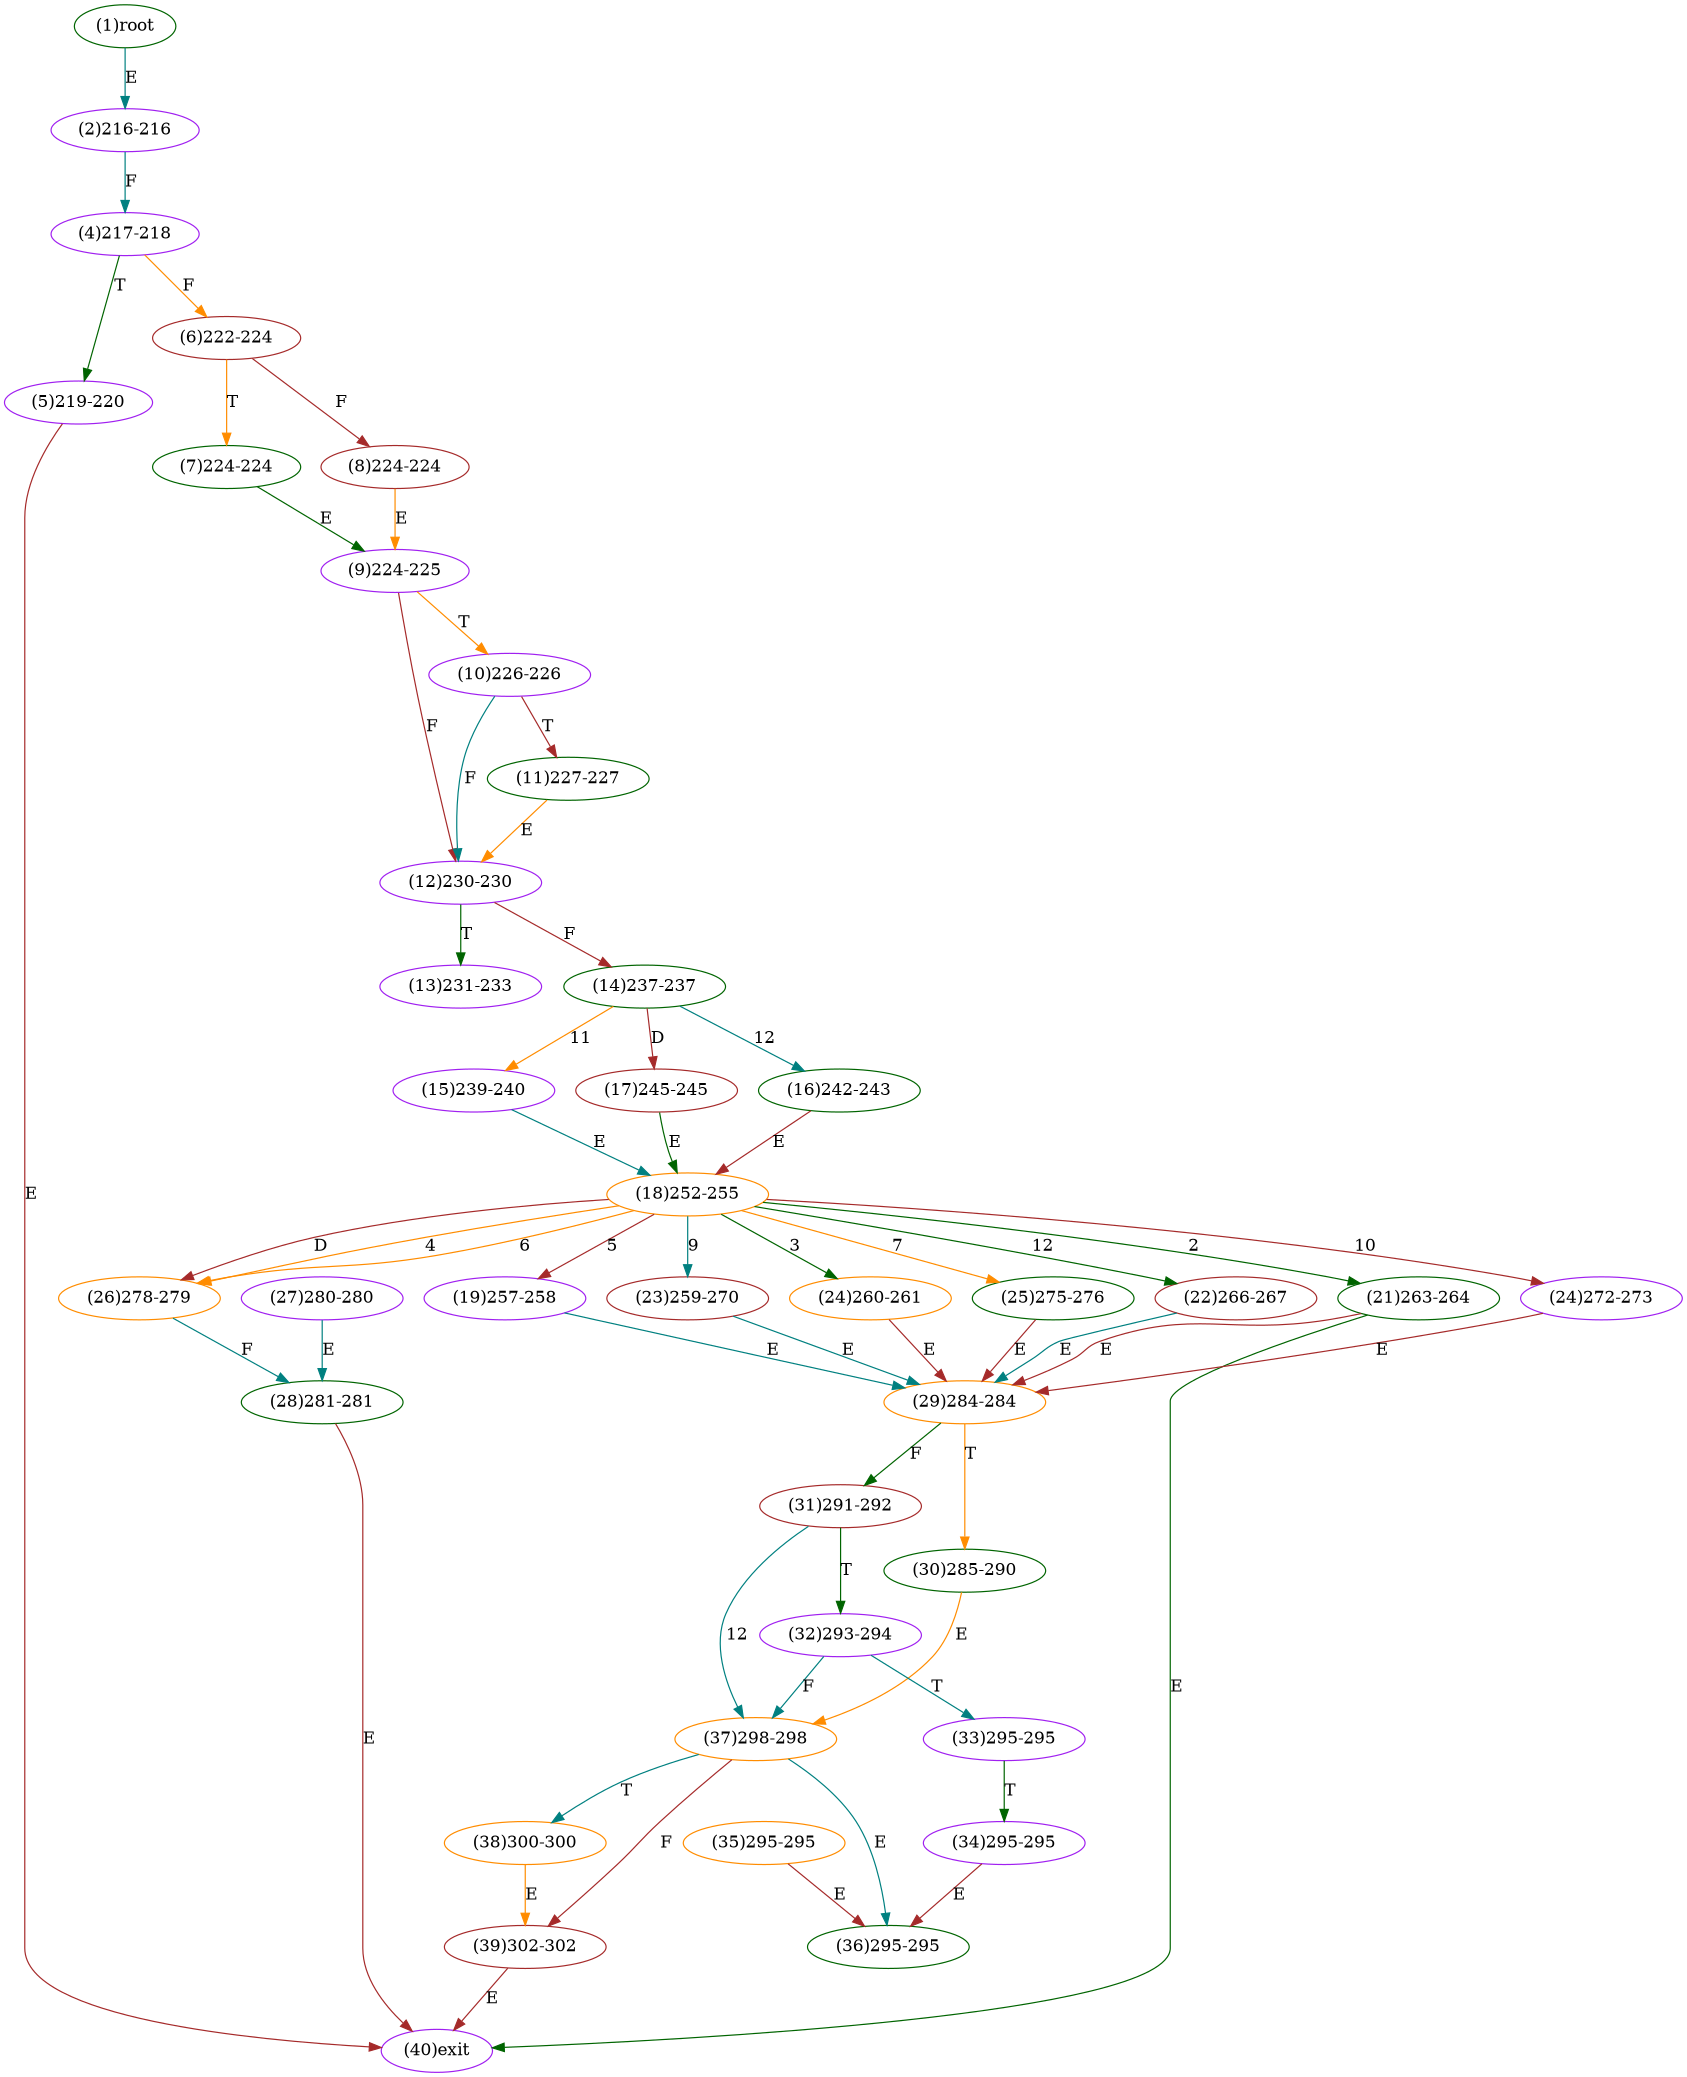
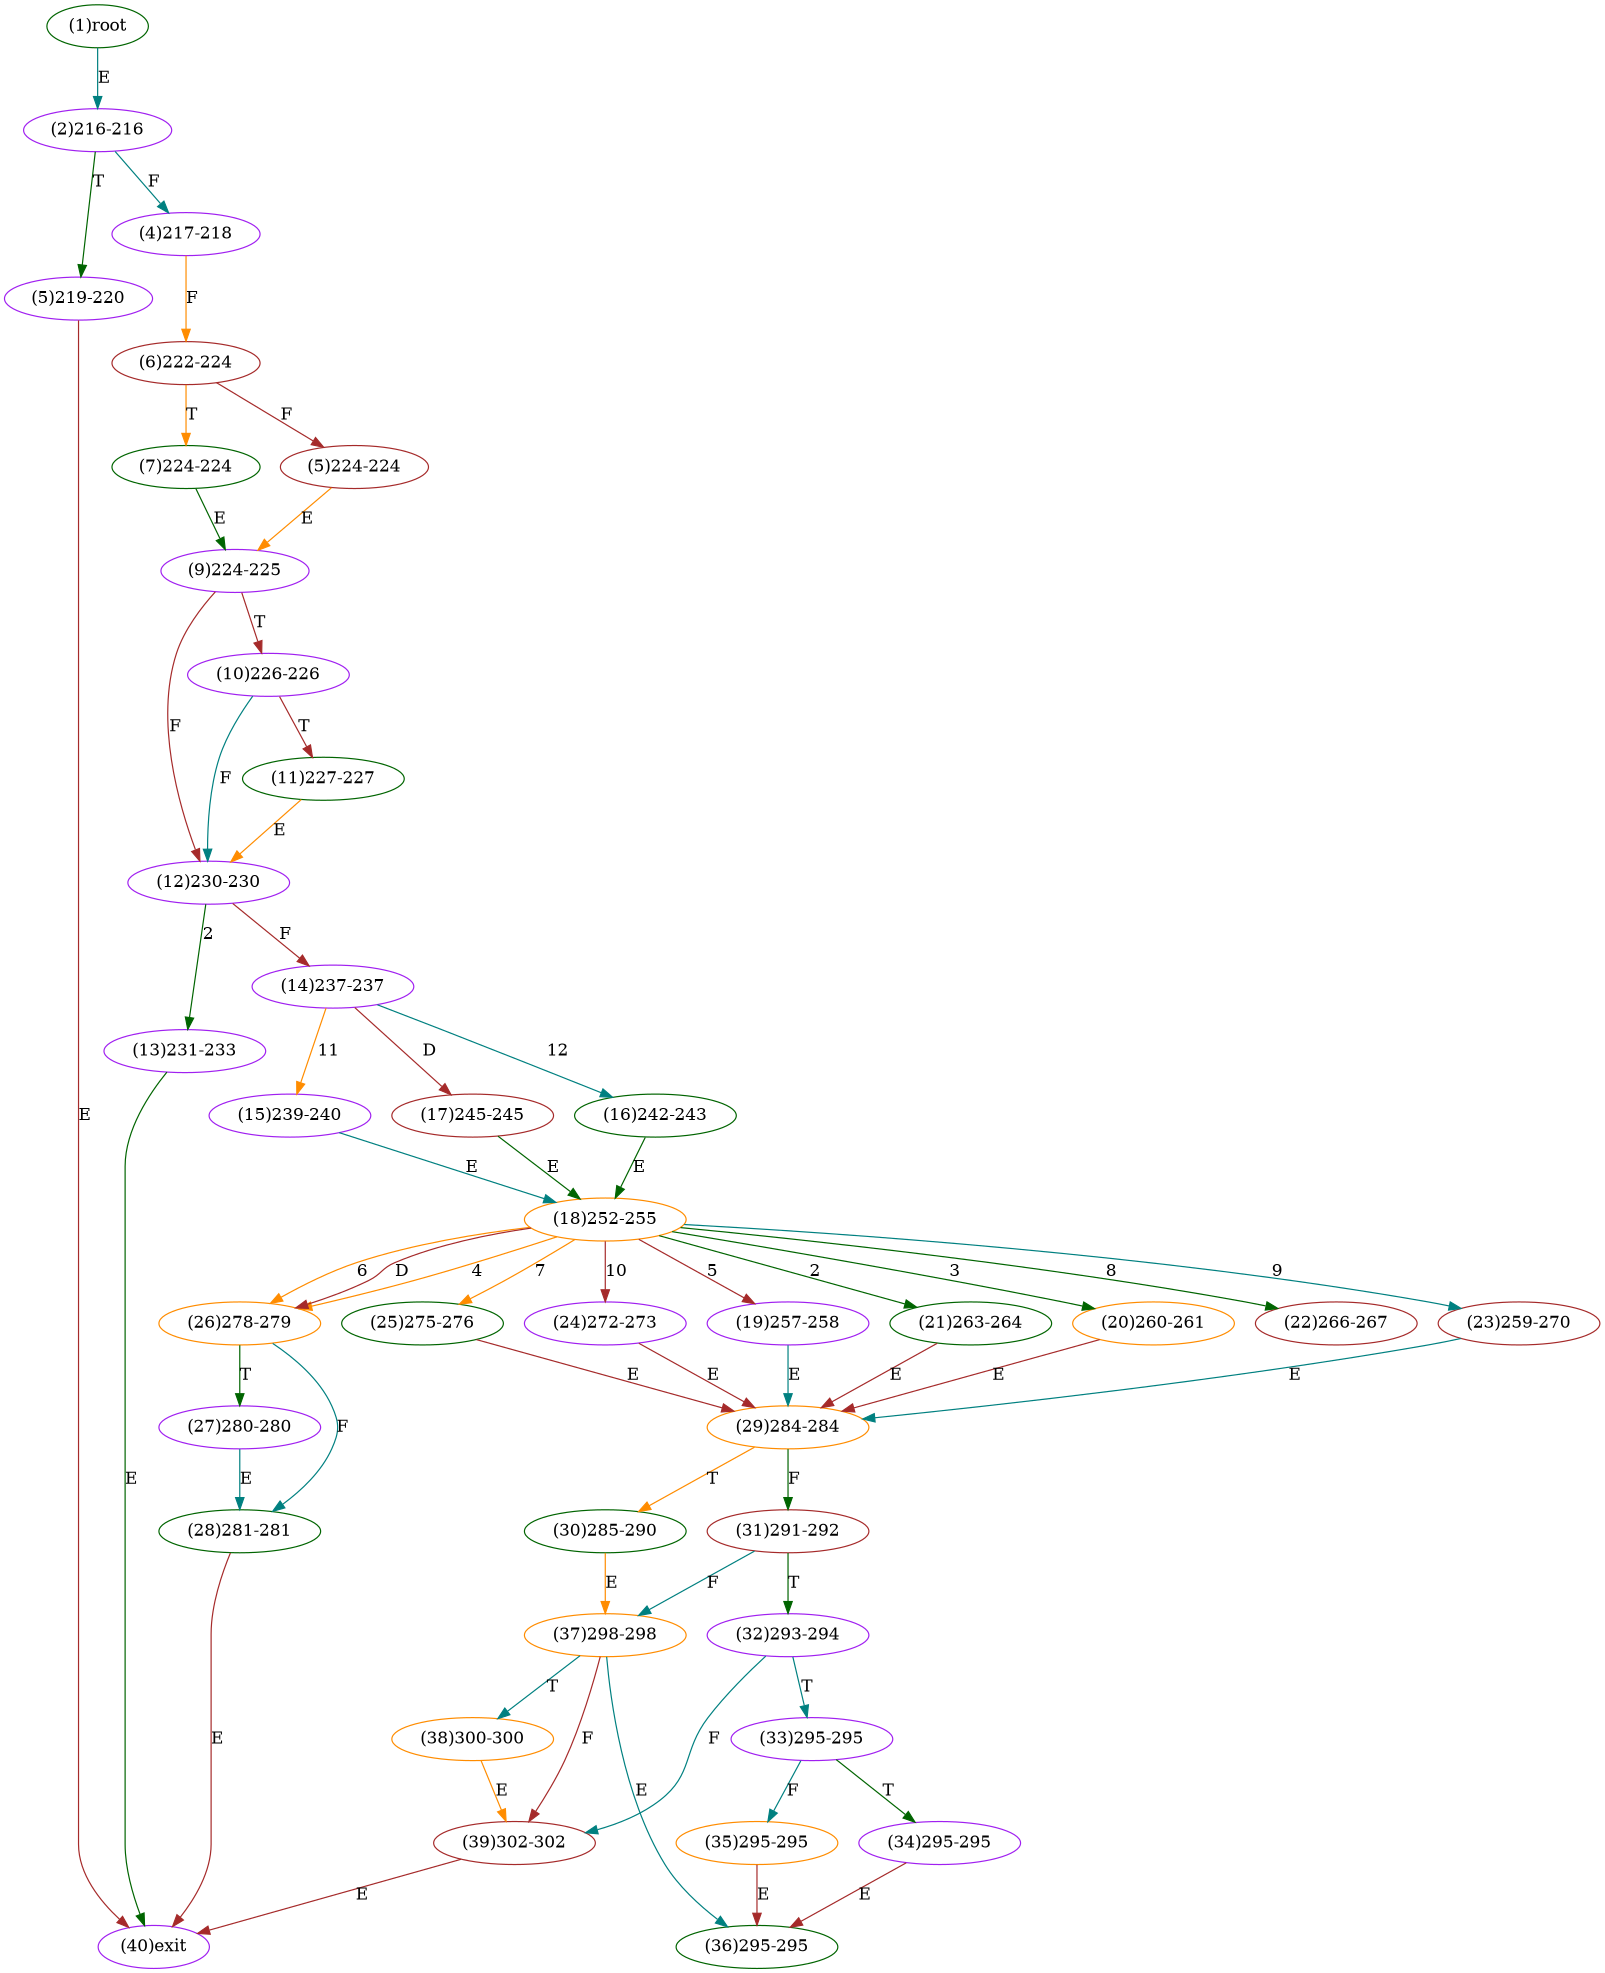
(104, 312) -> (89, 208)
(395, 467) -> (354, 467)
(448, 619) -> (250, 617)
(467, 935) -> (209, 935)
(645, 987) -> (333, 987)
(768, 1139) -> (633, 1162)
(1043, 1246) -> (1112, 1271)
(870, 1298) -> (1154, 1323)
(1087, 1334) -> none
none -> (240, 1369)
(737, 1635) -> (713, 1583)
(802, 1683) -> (690, 1754)
none -> (787, 1786)
(1170, 1907) -> (125, 1489)
